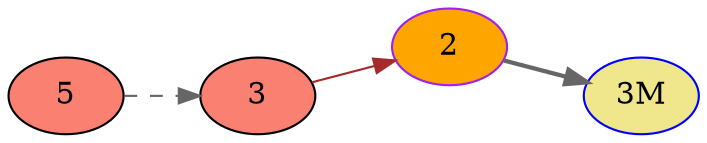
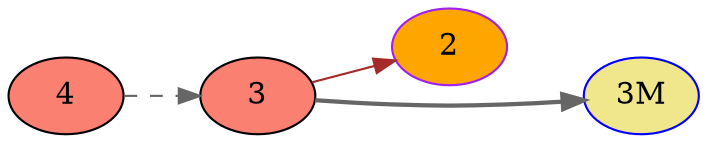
(535, 69) -> (439, 106)
(66, 96) -> (66, 96)
